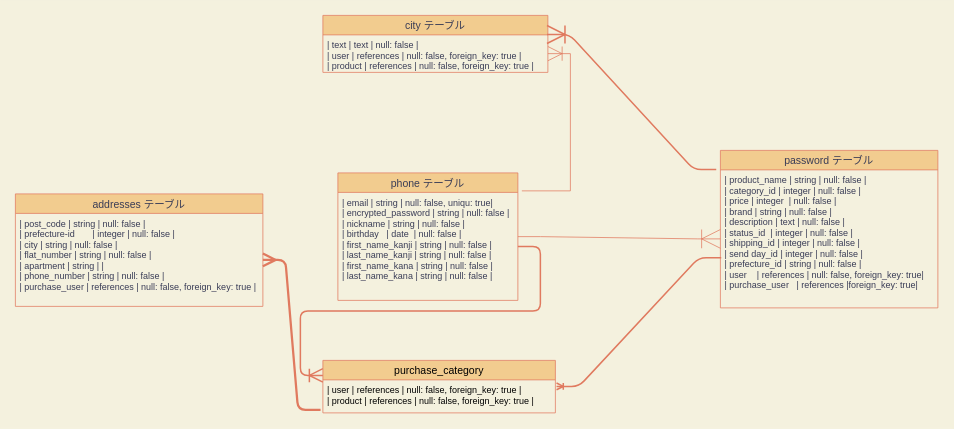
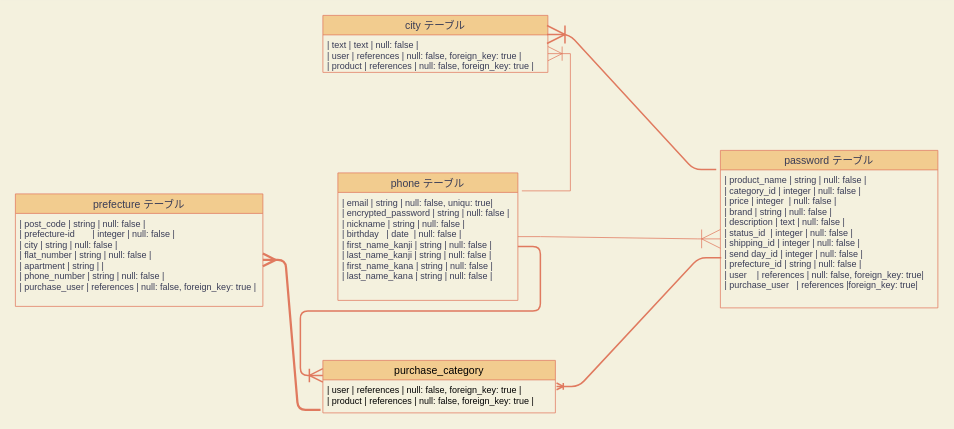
(139, 204) -> (139, 204)
